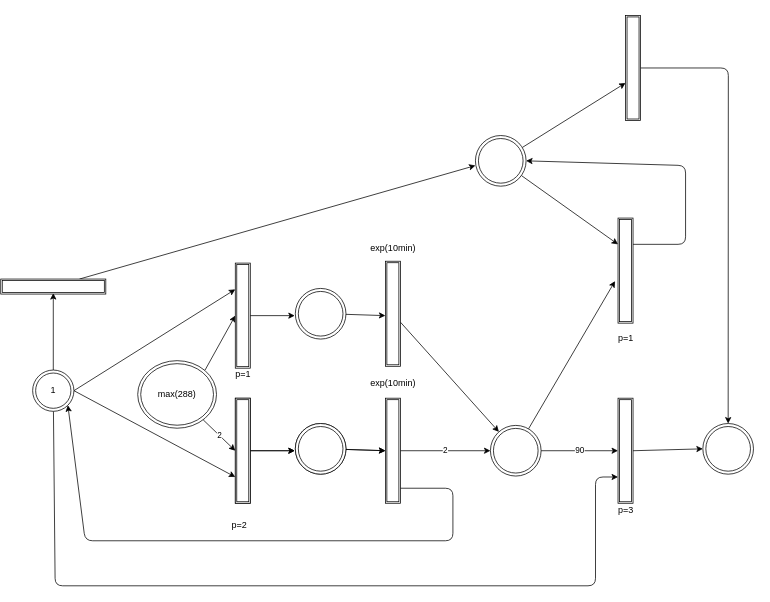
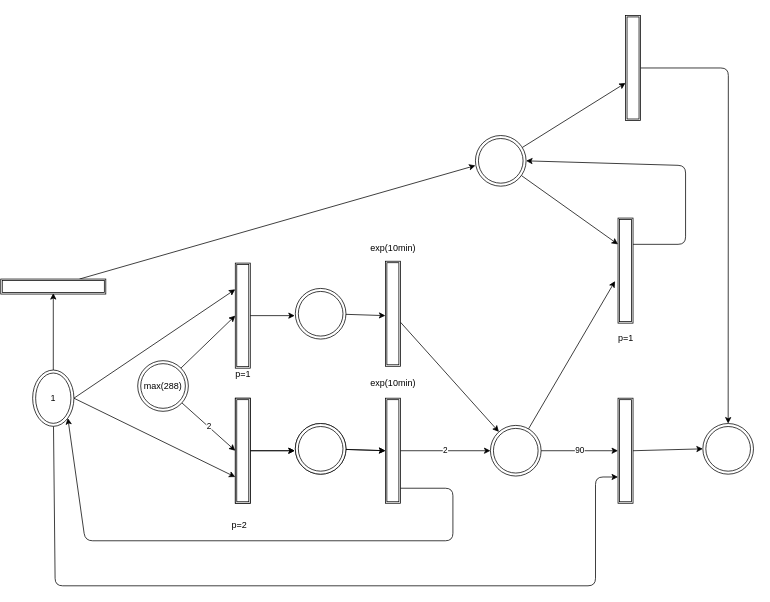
(53, 390) -> (53, 398)
(177, 394) -> (163, 386)
(625, 510) -> none
